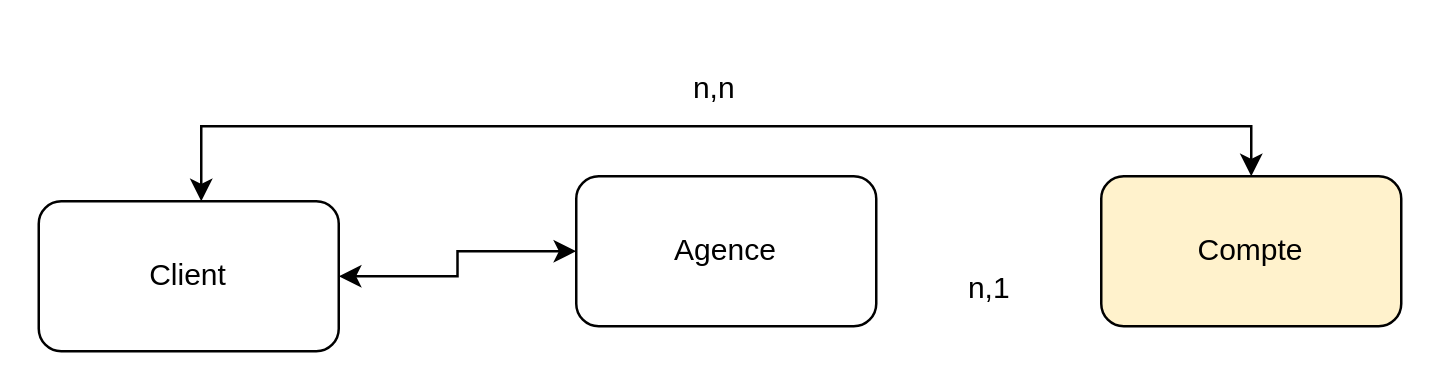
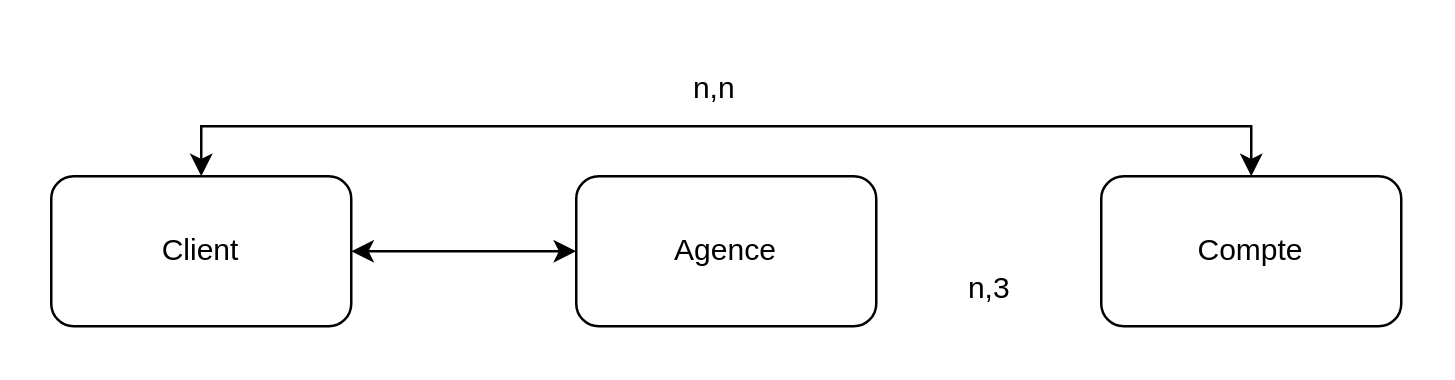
(1251, 251) -> (1251, 251)
(189, 276) -> (201, 251)
(990, 289) -> (990, 289)
